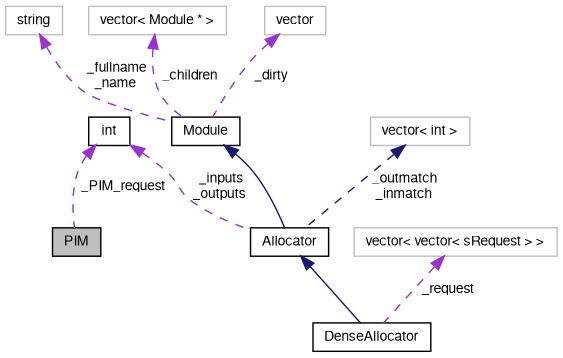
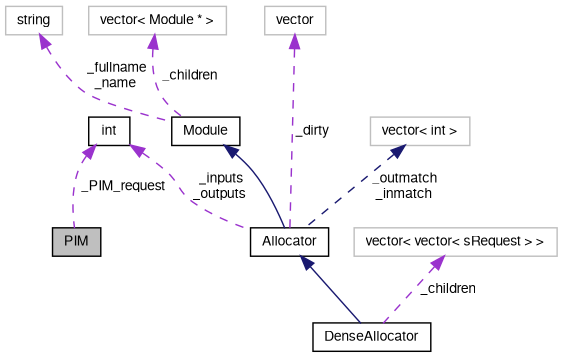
(237, 78) -> (292, 139)
(447, 290) -> (447, 290)
